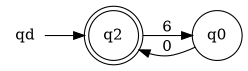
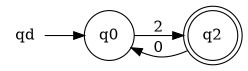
(168, 27) -> (159, 48)
(59, 36) -> (59, 36)
(168, 47) -> (159, 27)
